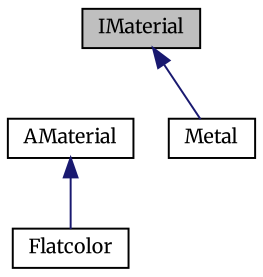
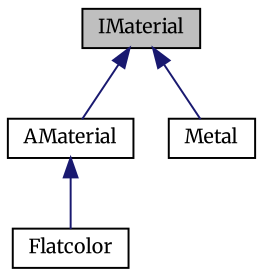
none -> (100, 92)
